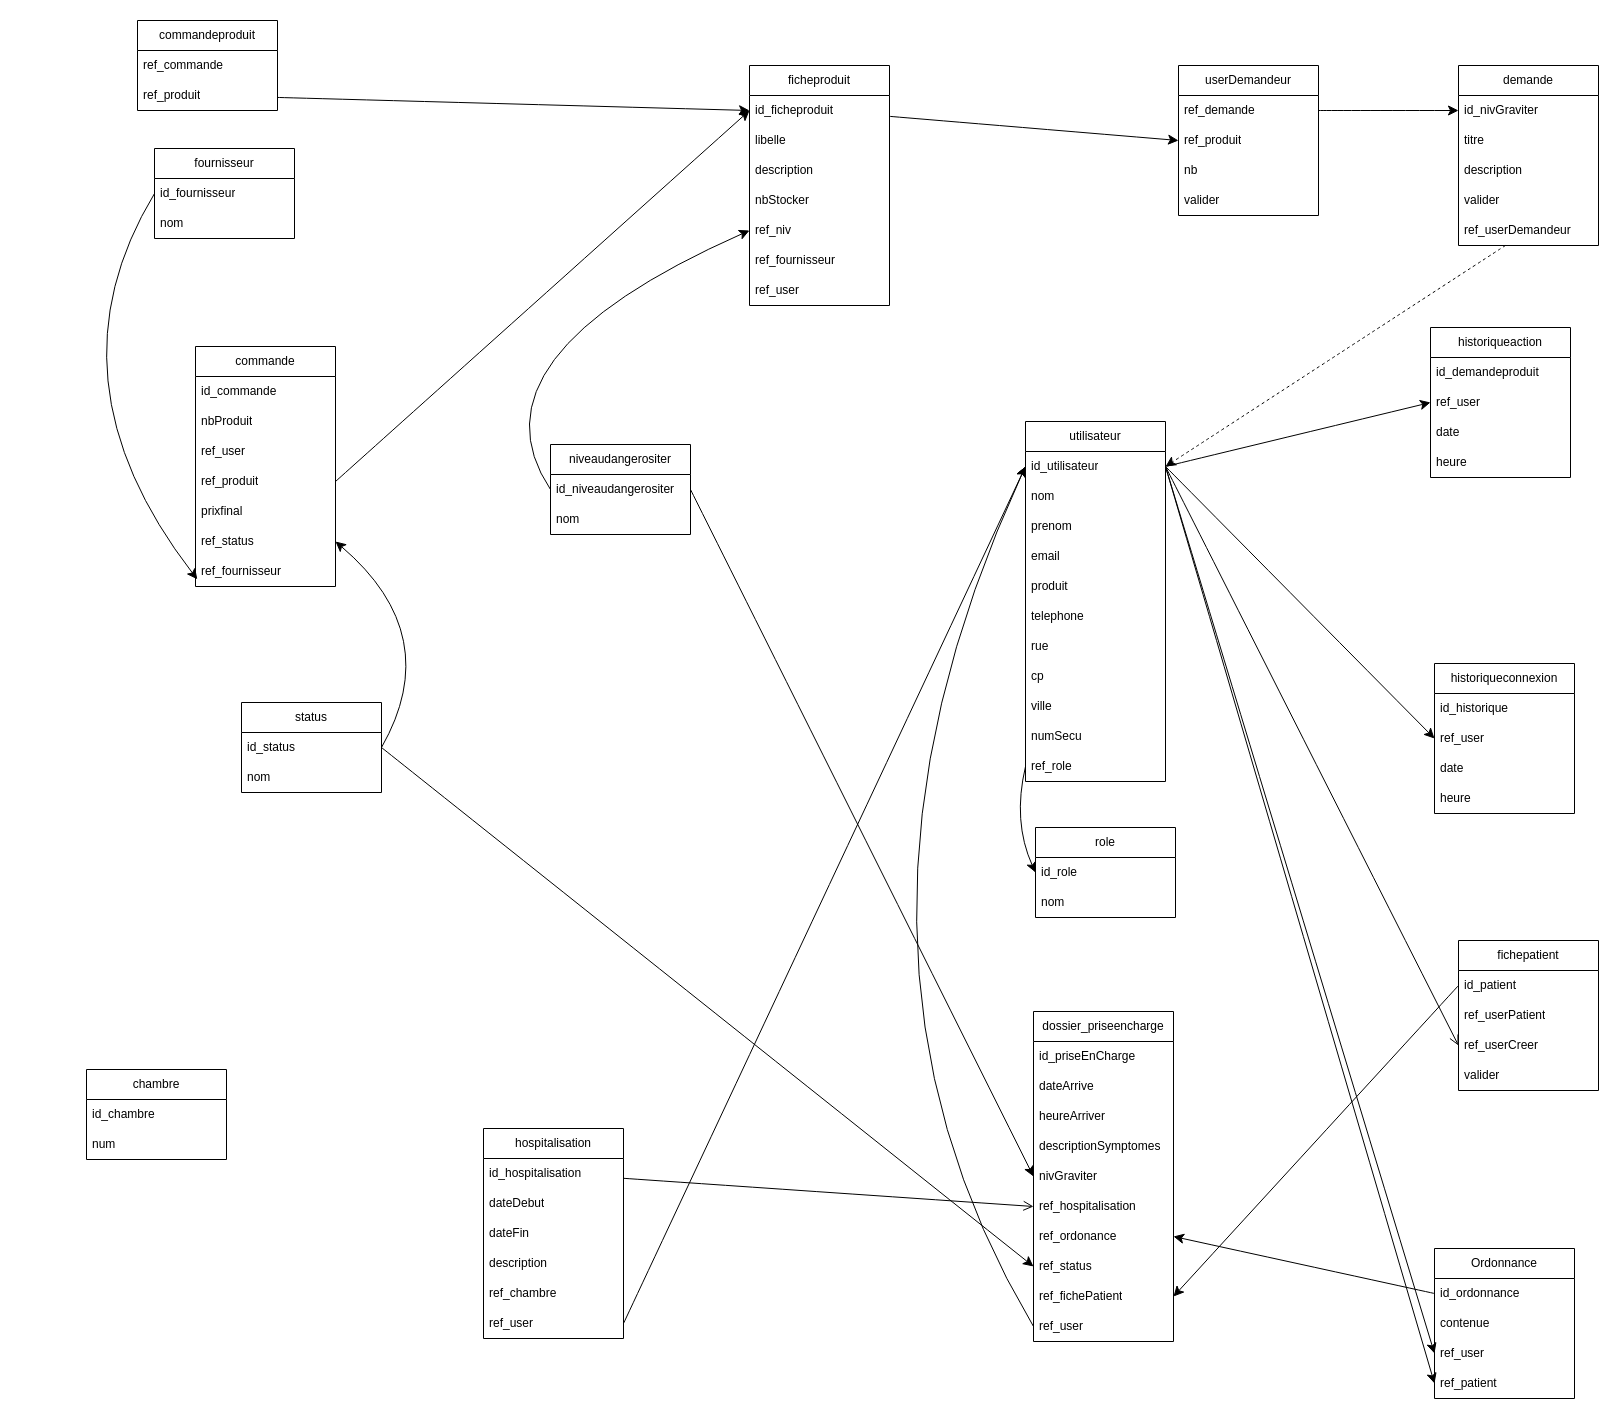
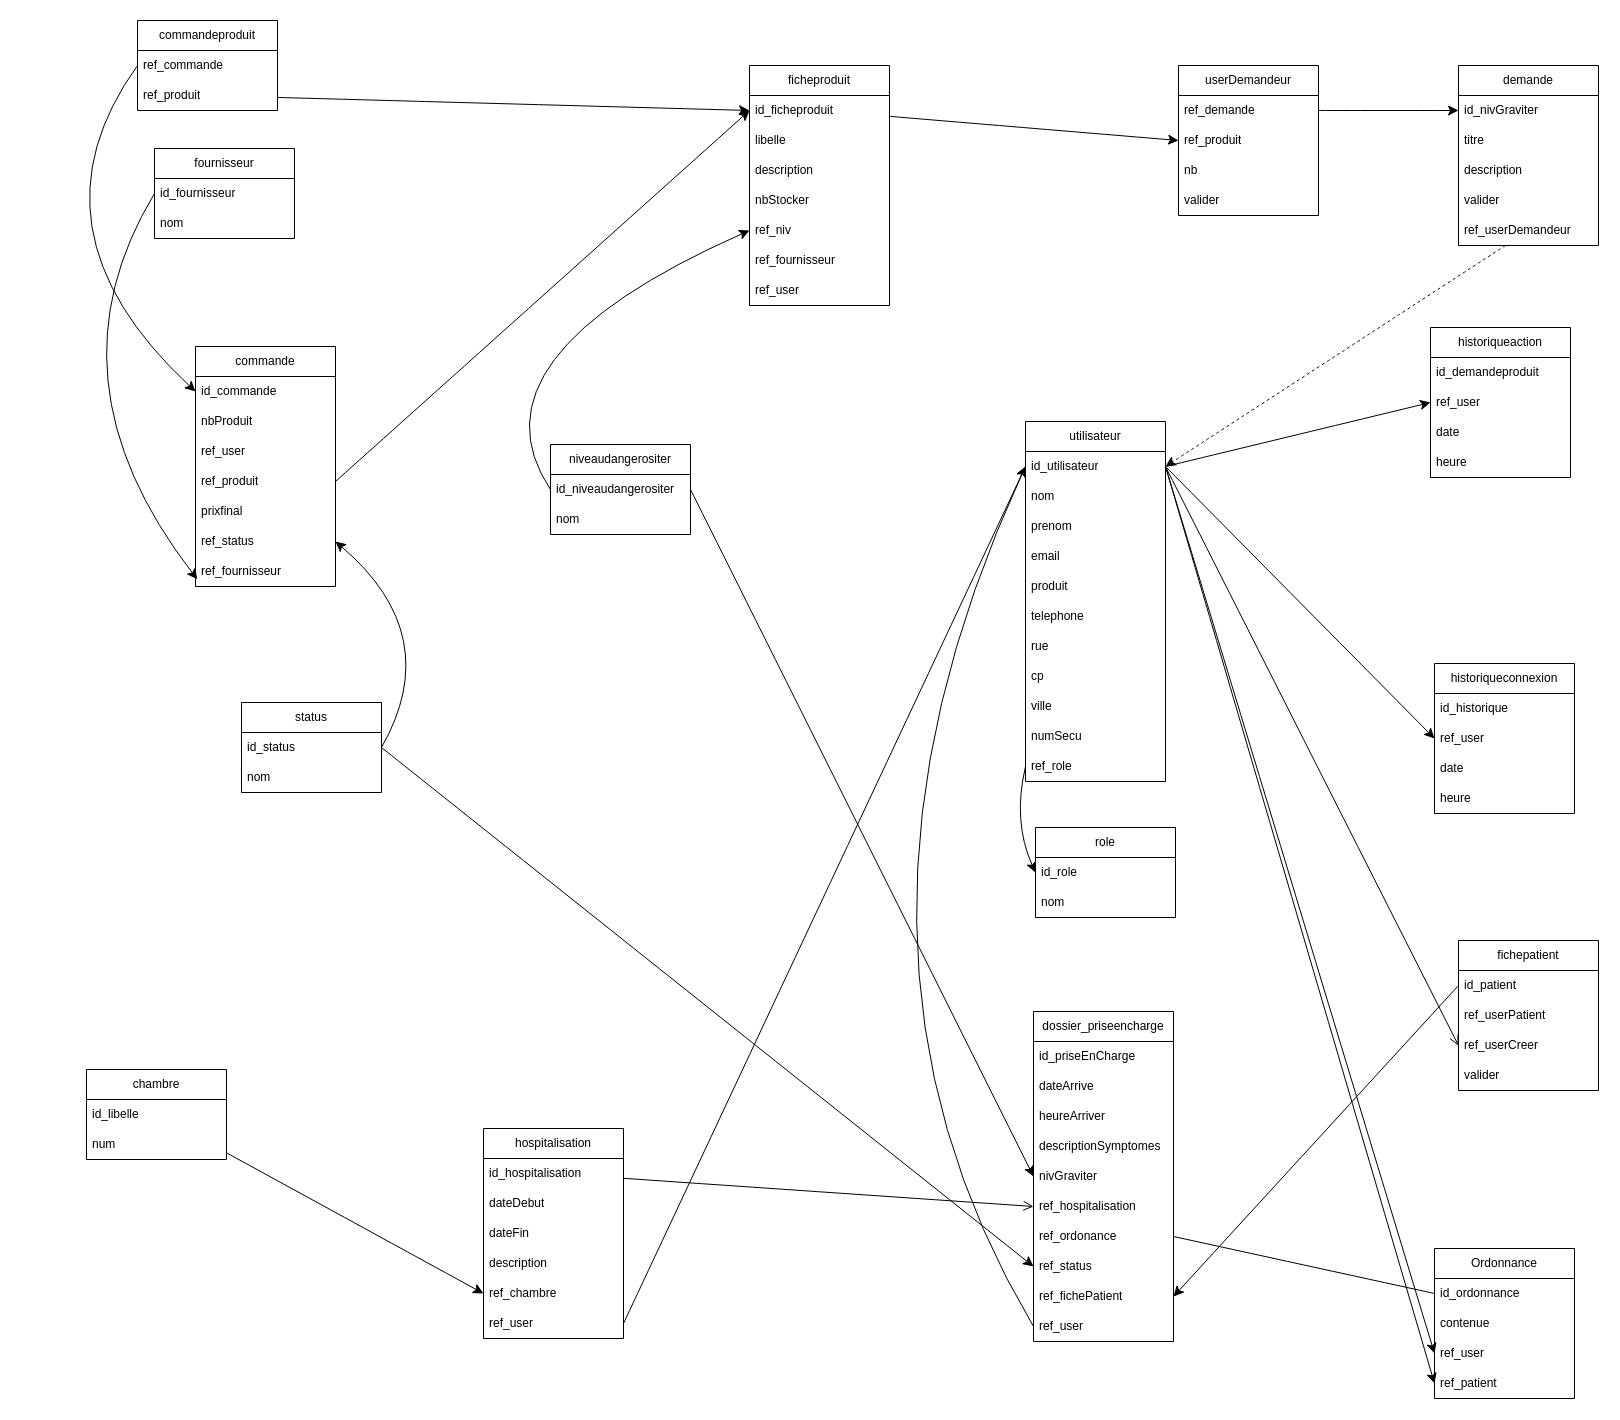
none -> (95, 238)
(125, 1115) -> (118, 1115)
none -> (353, 1222)
(1183, 1239) -> (1180, 1238)
